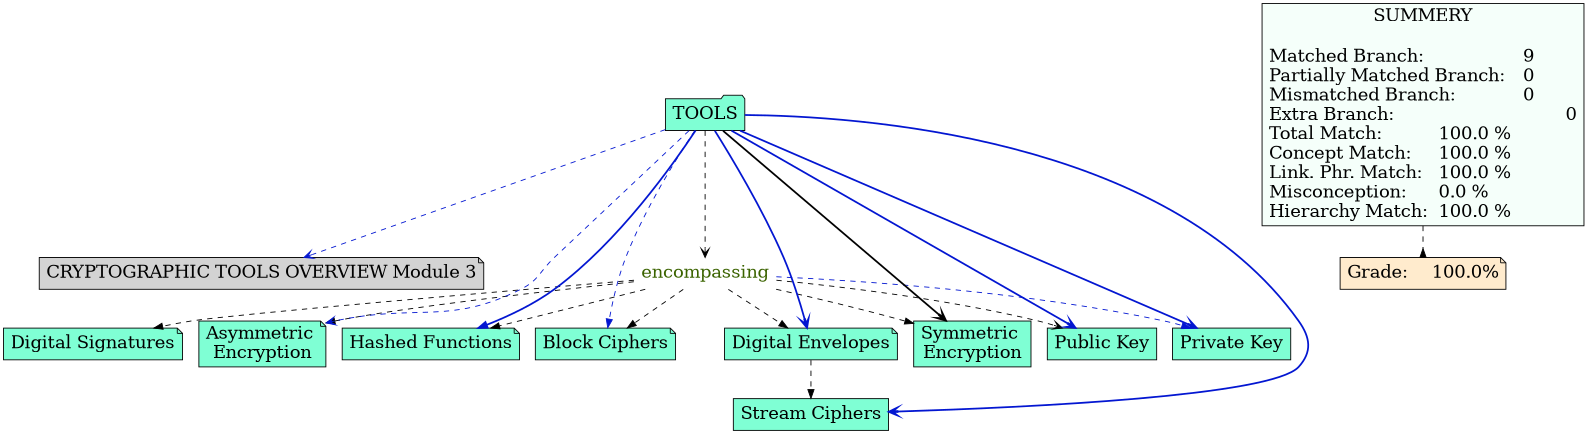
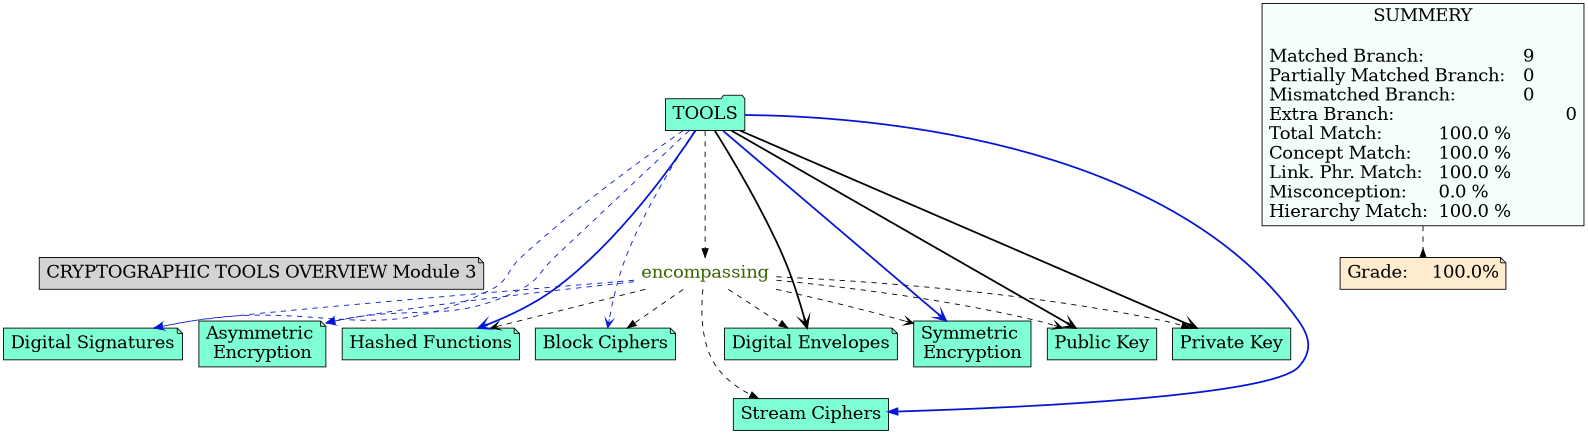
(705, 190) -> (705, 190)
(489, 192) -> (504, 279)
(642, 221) -> (642, 221)
(767, 222) -> (767, 222)
(831, 223) -> (831, 223)
(900, 227) -> (900, 227)
(964, 228) -> (964, 228)
(605, 244) -> (605, 244)
(1246, 264) -> (1246, 264)
(980, 293) -> (980, 293)
(476, 300) -> (432, 306)
(398, 301) -> (398, 301)
(841, 304) -> (841, 304)
(572, 308) -> (572, 308)
(811, 375) -> (708, 351)
